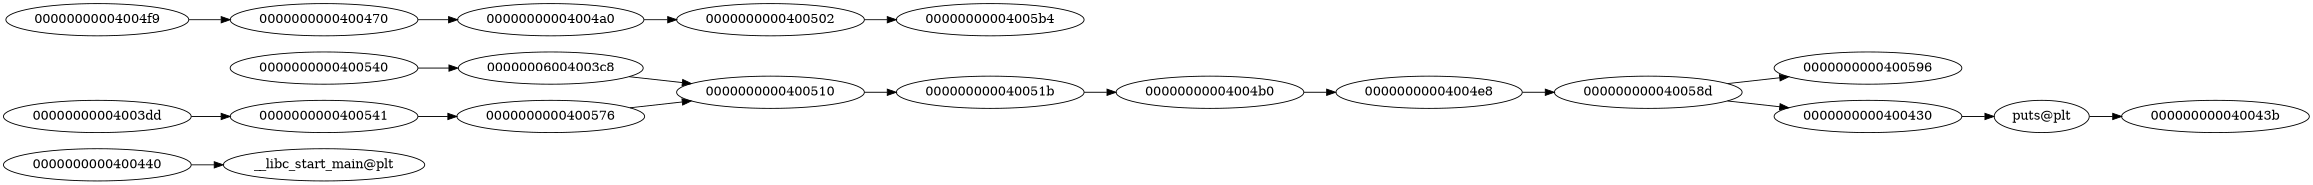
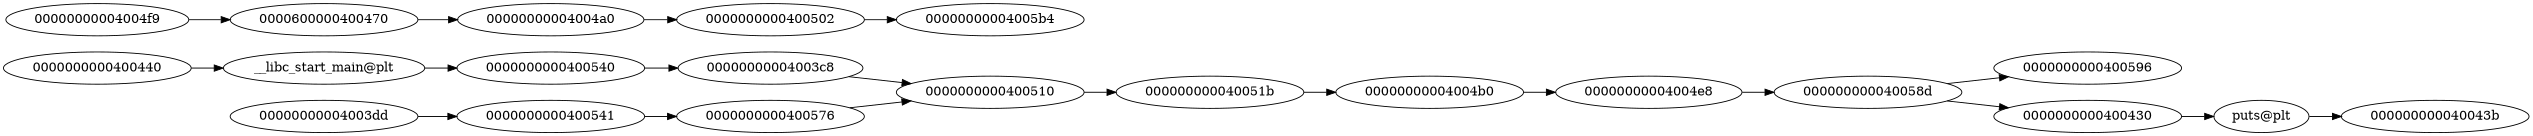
(324, 20) -> (324, 20)
none -> (436, 68)
(551, 68) -> (770, 68)
